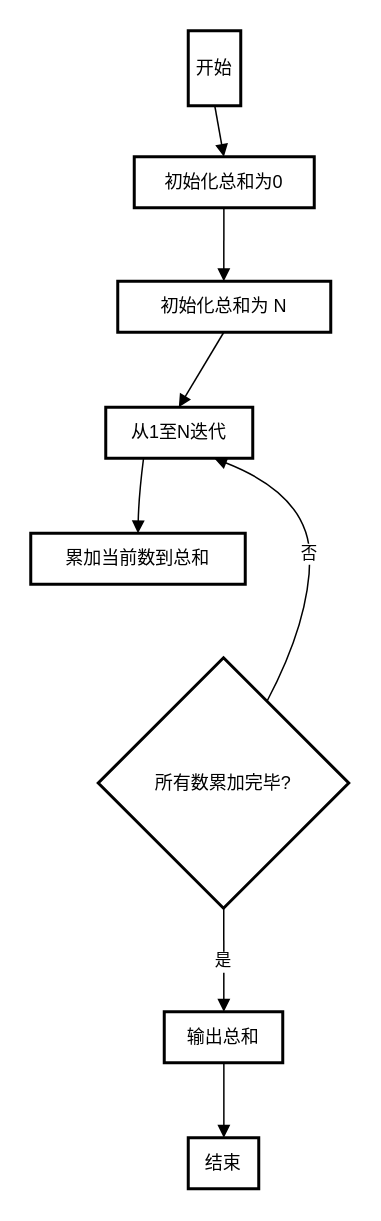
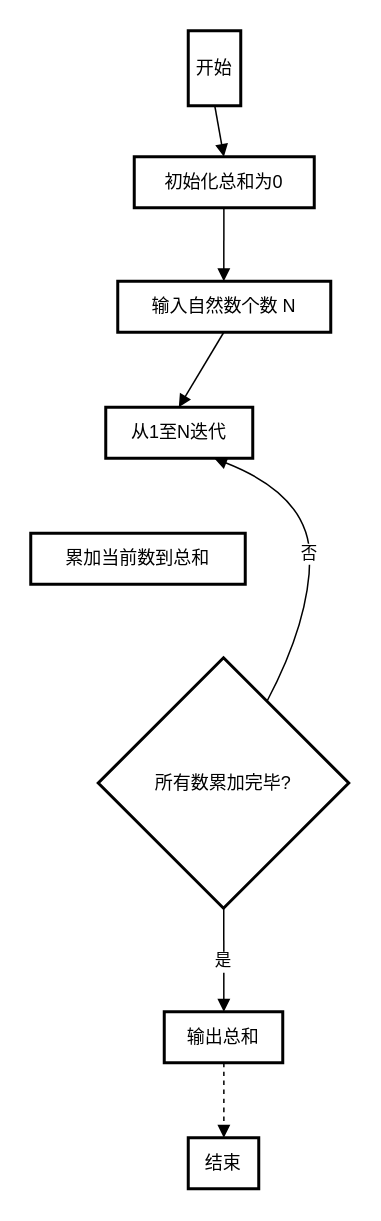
(224, 307) -> (224, 307)
(140, 490) -> none
(224, 1096) -> (224, 1096)
